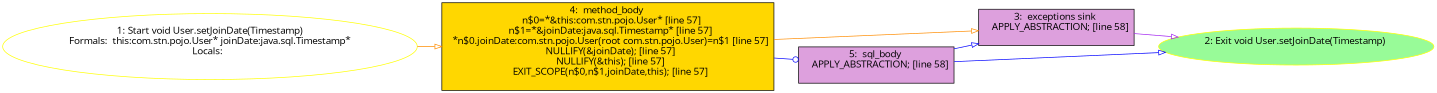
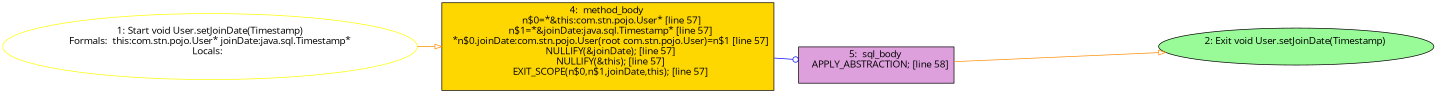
(1056, 27) -> none
(1296, 47) -> (1296, 47)
(1056, 57) -> (1056, 57)
